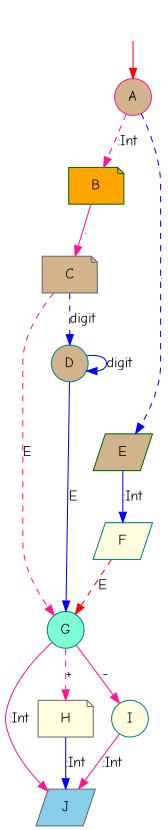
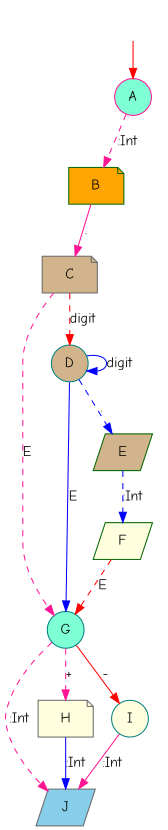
(133, 97) -> (133, 97)
(161, 269) -> (93, 402)
(70, 314) -> (70, 314)
(123, 492) -> (123, 492)
(123, 541) -> (123, 541)
(95, 670) -> (95, 670)
(6, 711) -> (6, 711)
